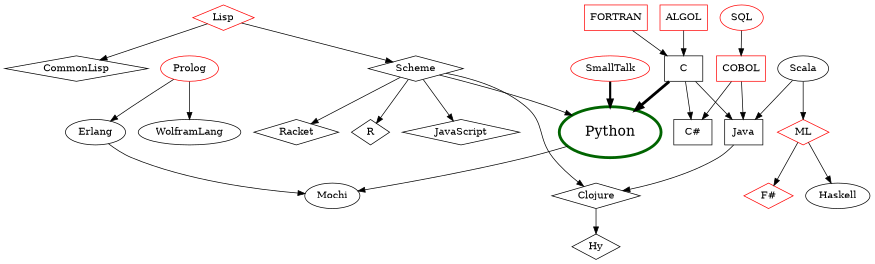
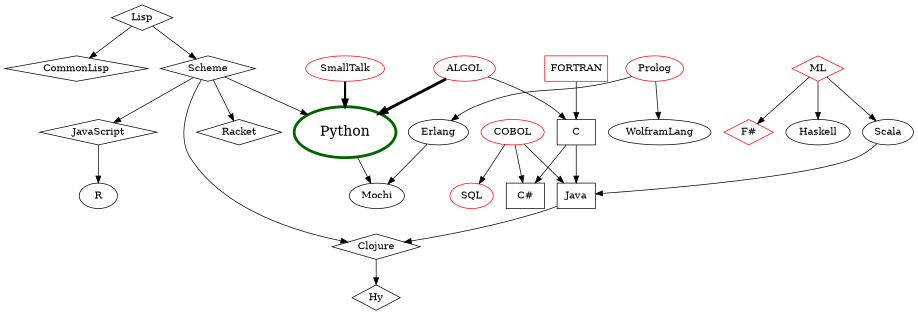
(223, 18) -> (142, 18)
(684, 18) -> (465, 69)
(741, 40) -> (494, 161)
(741, 69) -> (513, 132)
(655, 93) -> (416, 94)
(803, 97) -> (849, 97)
(394, 99) -> (98, 161)
(371, 132) -> (98, 196)
